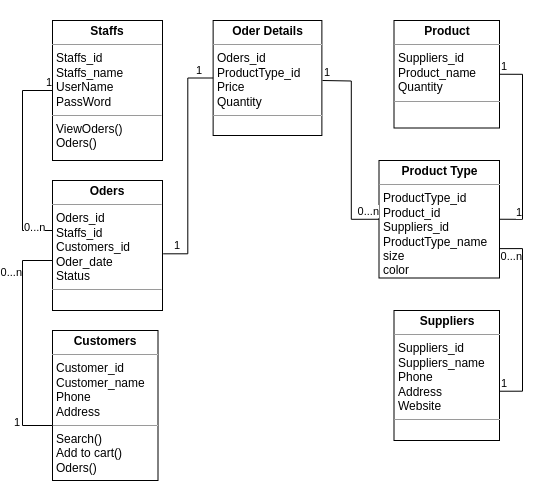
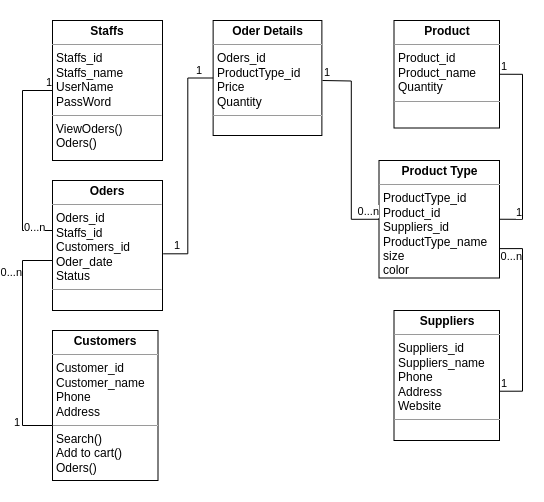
(435, 49) -> (435, 49)
